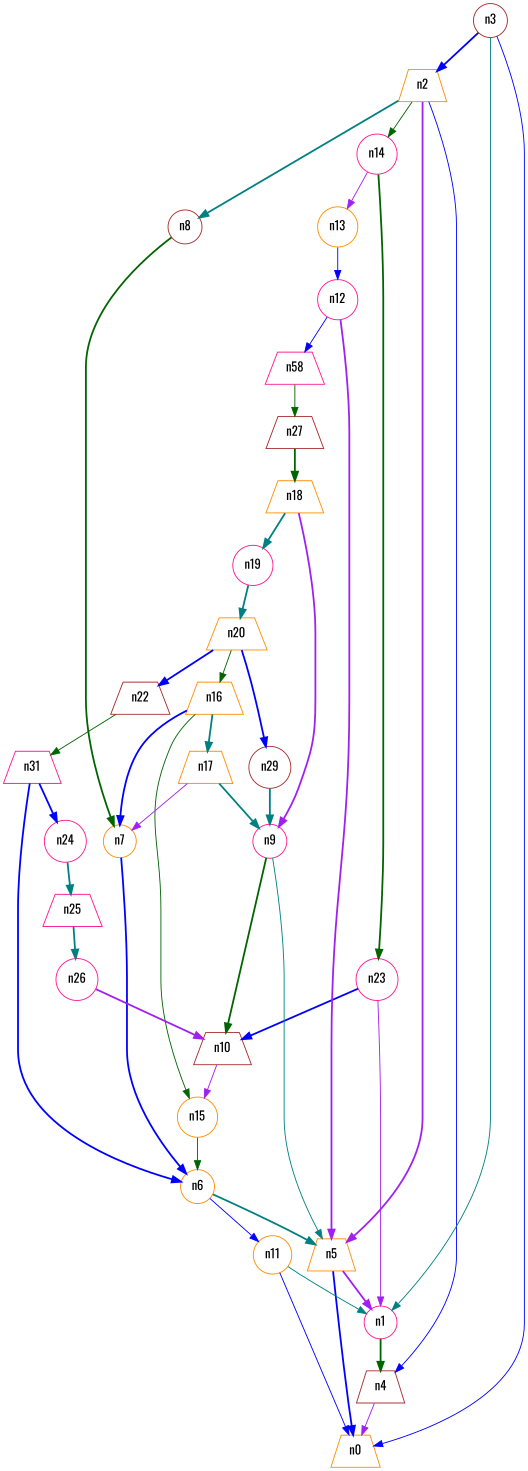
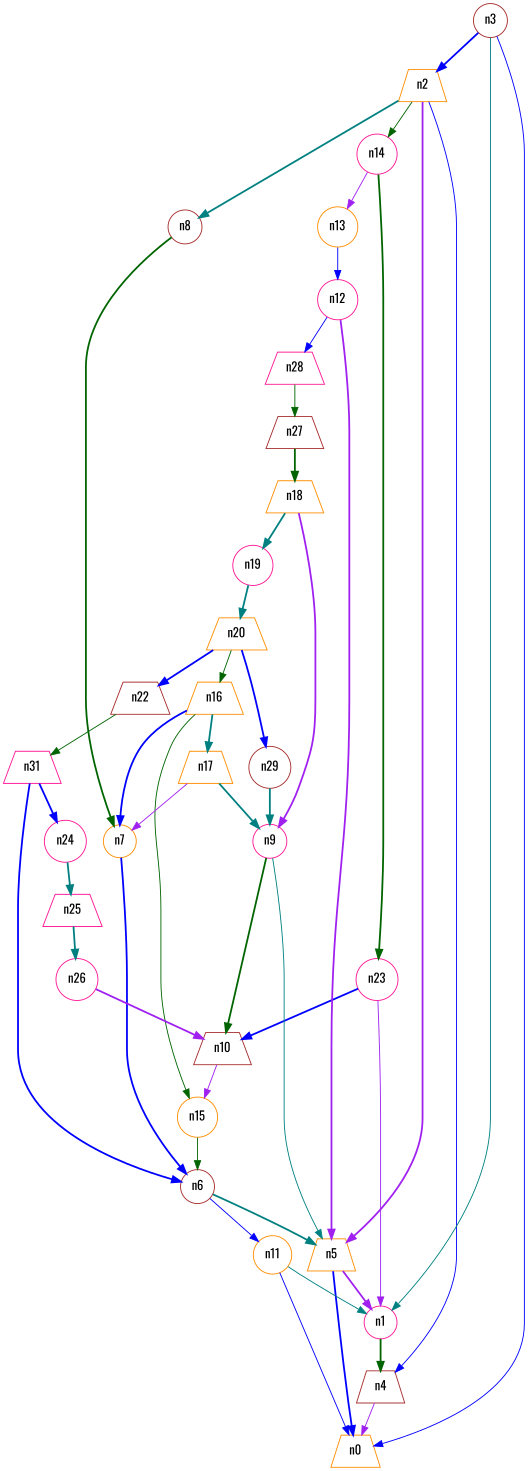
(295, 368) -> (295, 368)
(198, 1187) -> (198, 1187)
